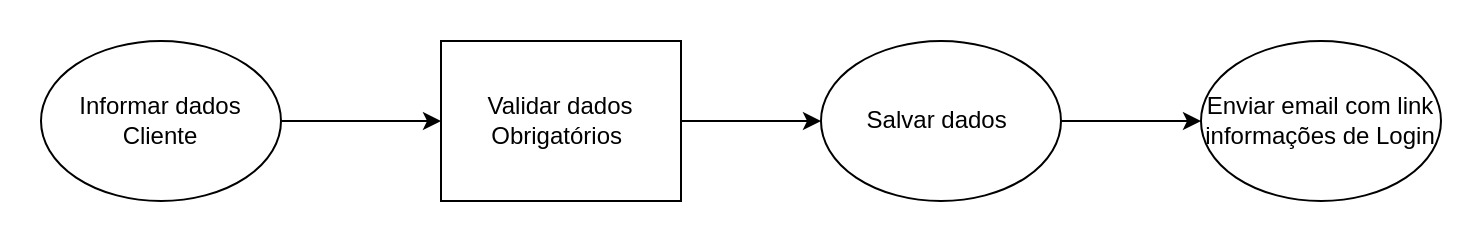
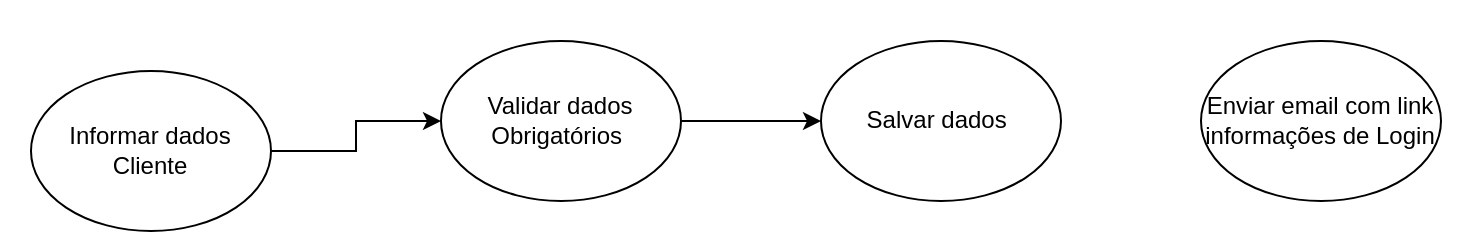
(161, 121) -> (151, 151)
(561, 121) -> (561, 121)
(1124, 121) -> none
